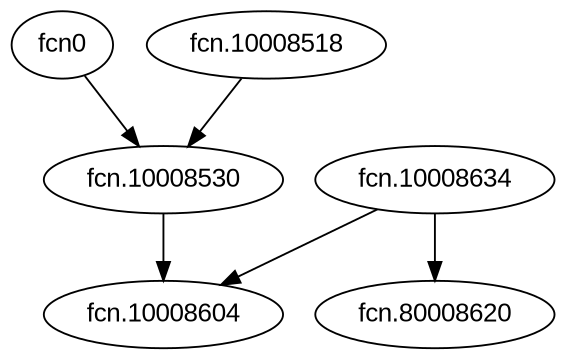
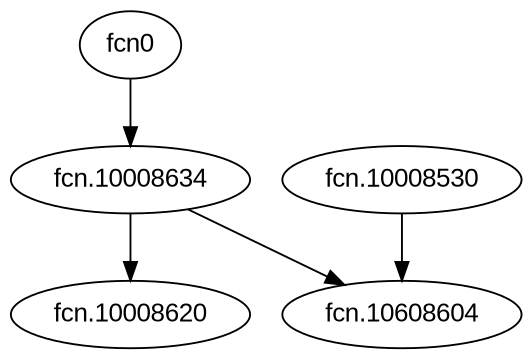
(266, 45) -> none
(106, 104) -> (130, 103)
(163, 315) -> (402, 315)
(435, 315) -> (130, 315)
